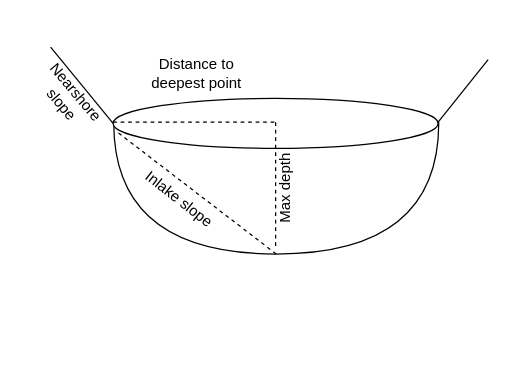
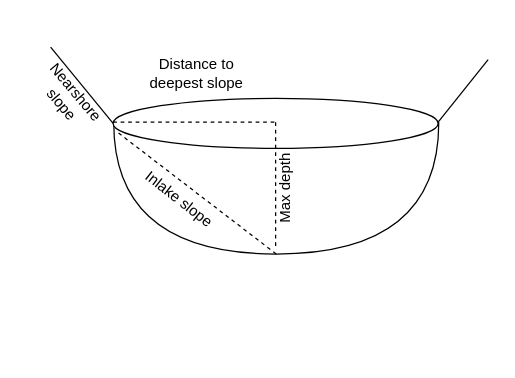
(197, 73) -> (197, 73)
